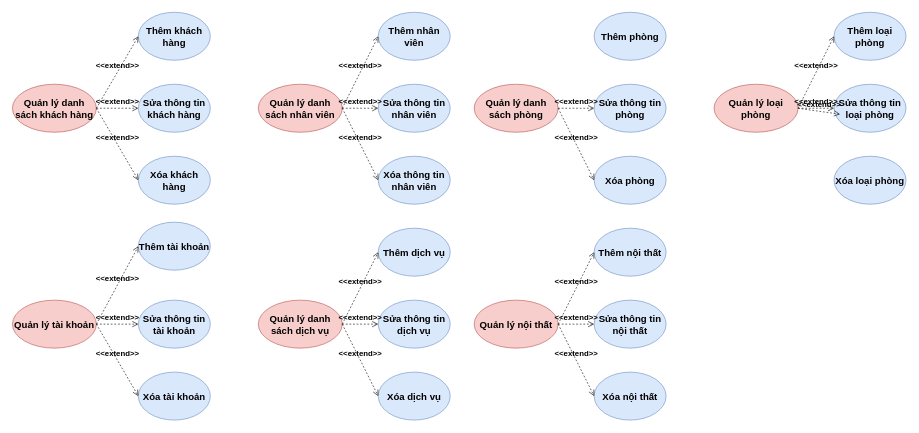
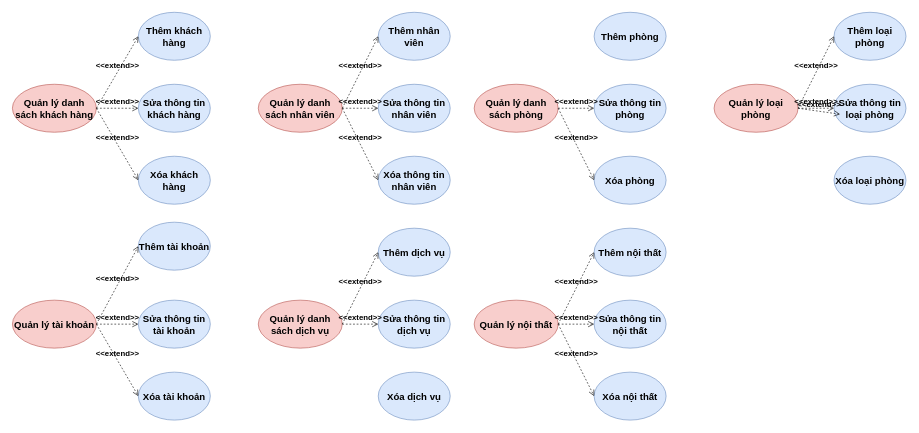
(360, 360) -> none
